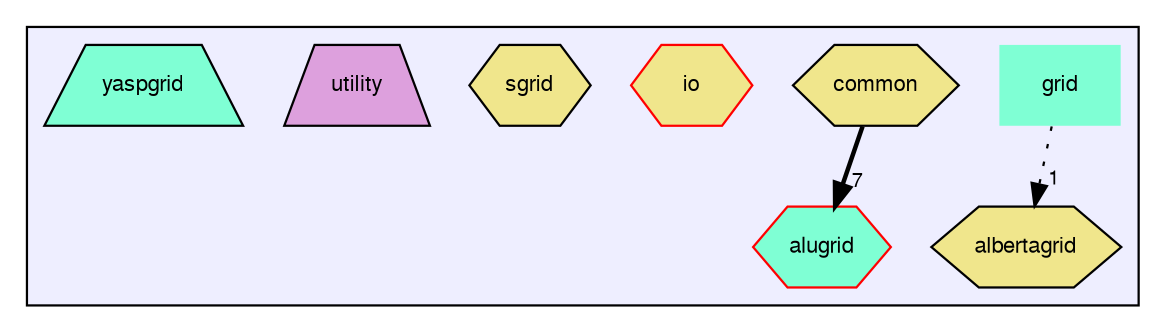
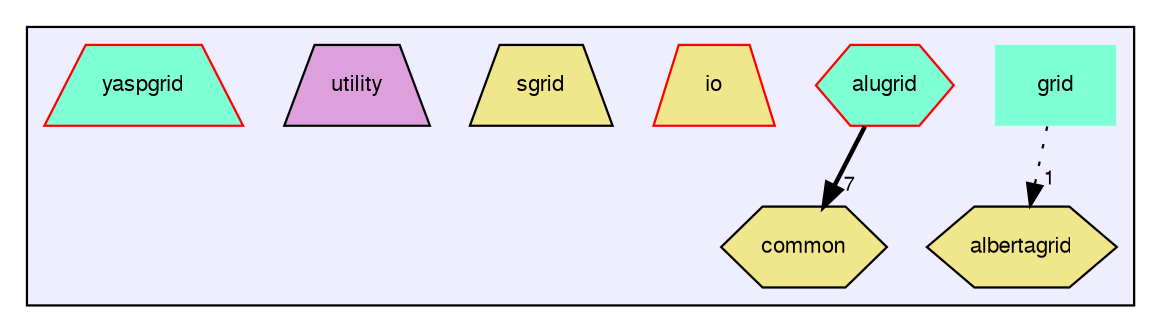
(144, 85) -> (144, 85)
(530, 85) -> (541, 85)
(692, 85) -> (714, 85)
(853, 155) -> (850, 156)
